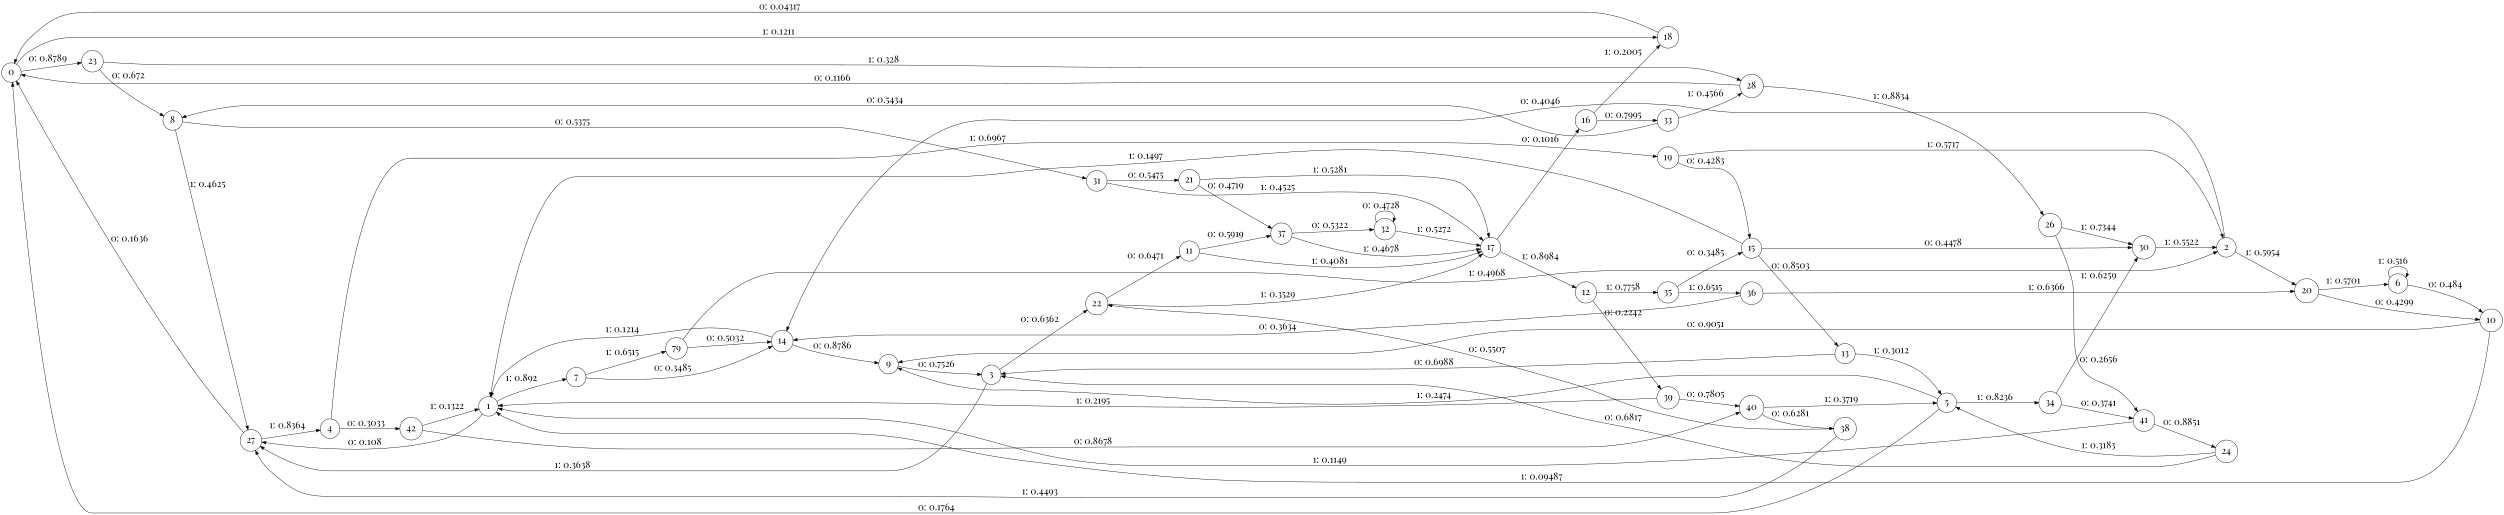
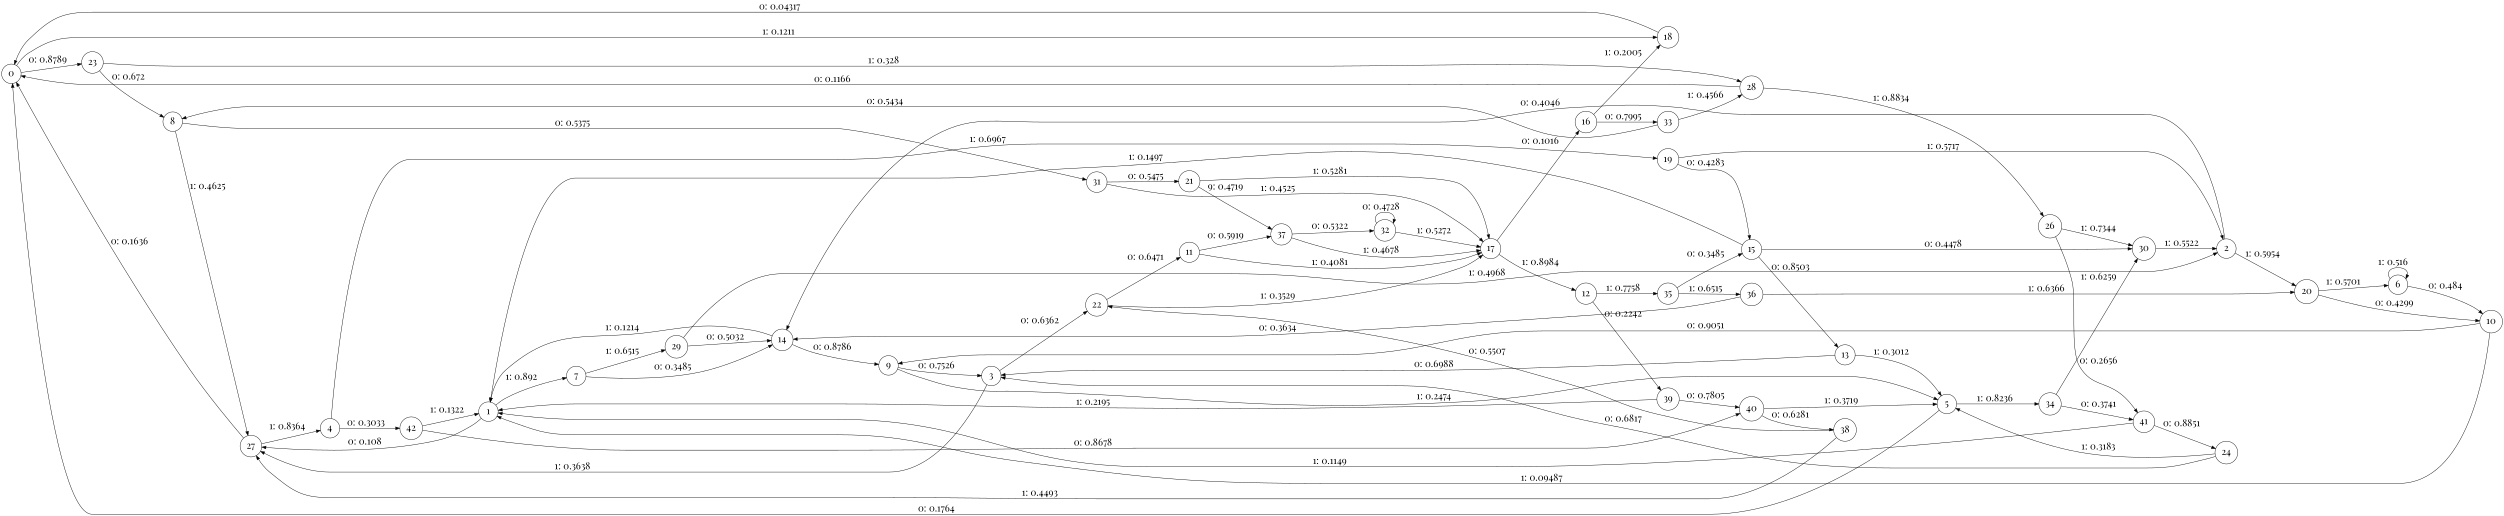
(1229, 186) -> (1229, 187)
(676, 348) -> (676, 347)
(1421, 402) -> (1417, 404)
